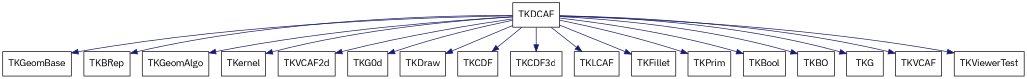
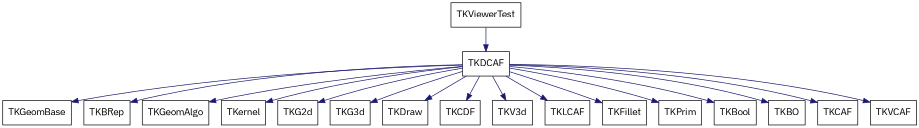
(822, 34) -> (486, 36)
(307, 64) -> (298, 113)
(368, 64) -> (350, 113)
(536, 64) -> (512, 113)
(865, 64) -> (838, 113)
